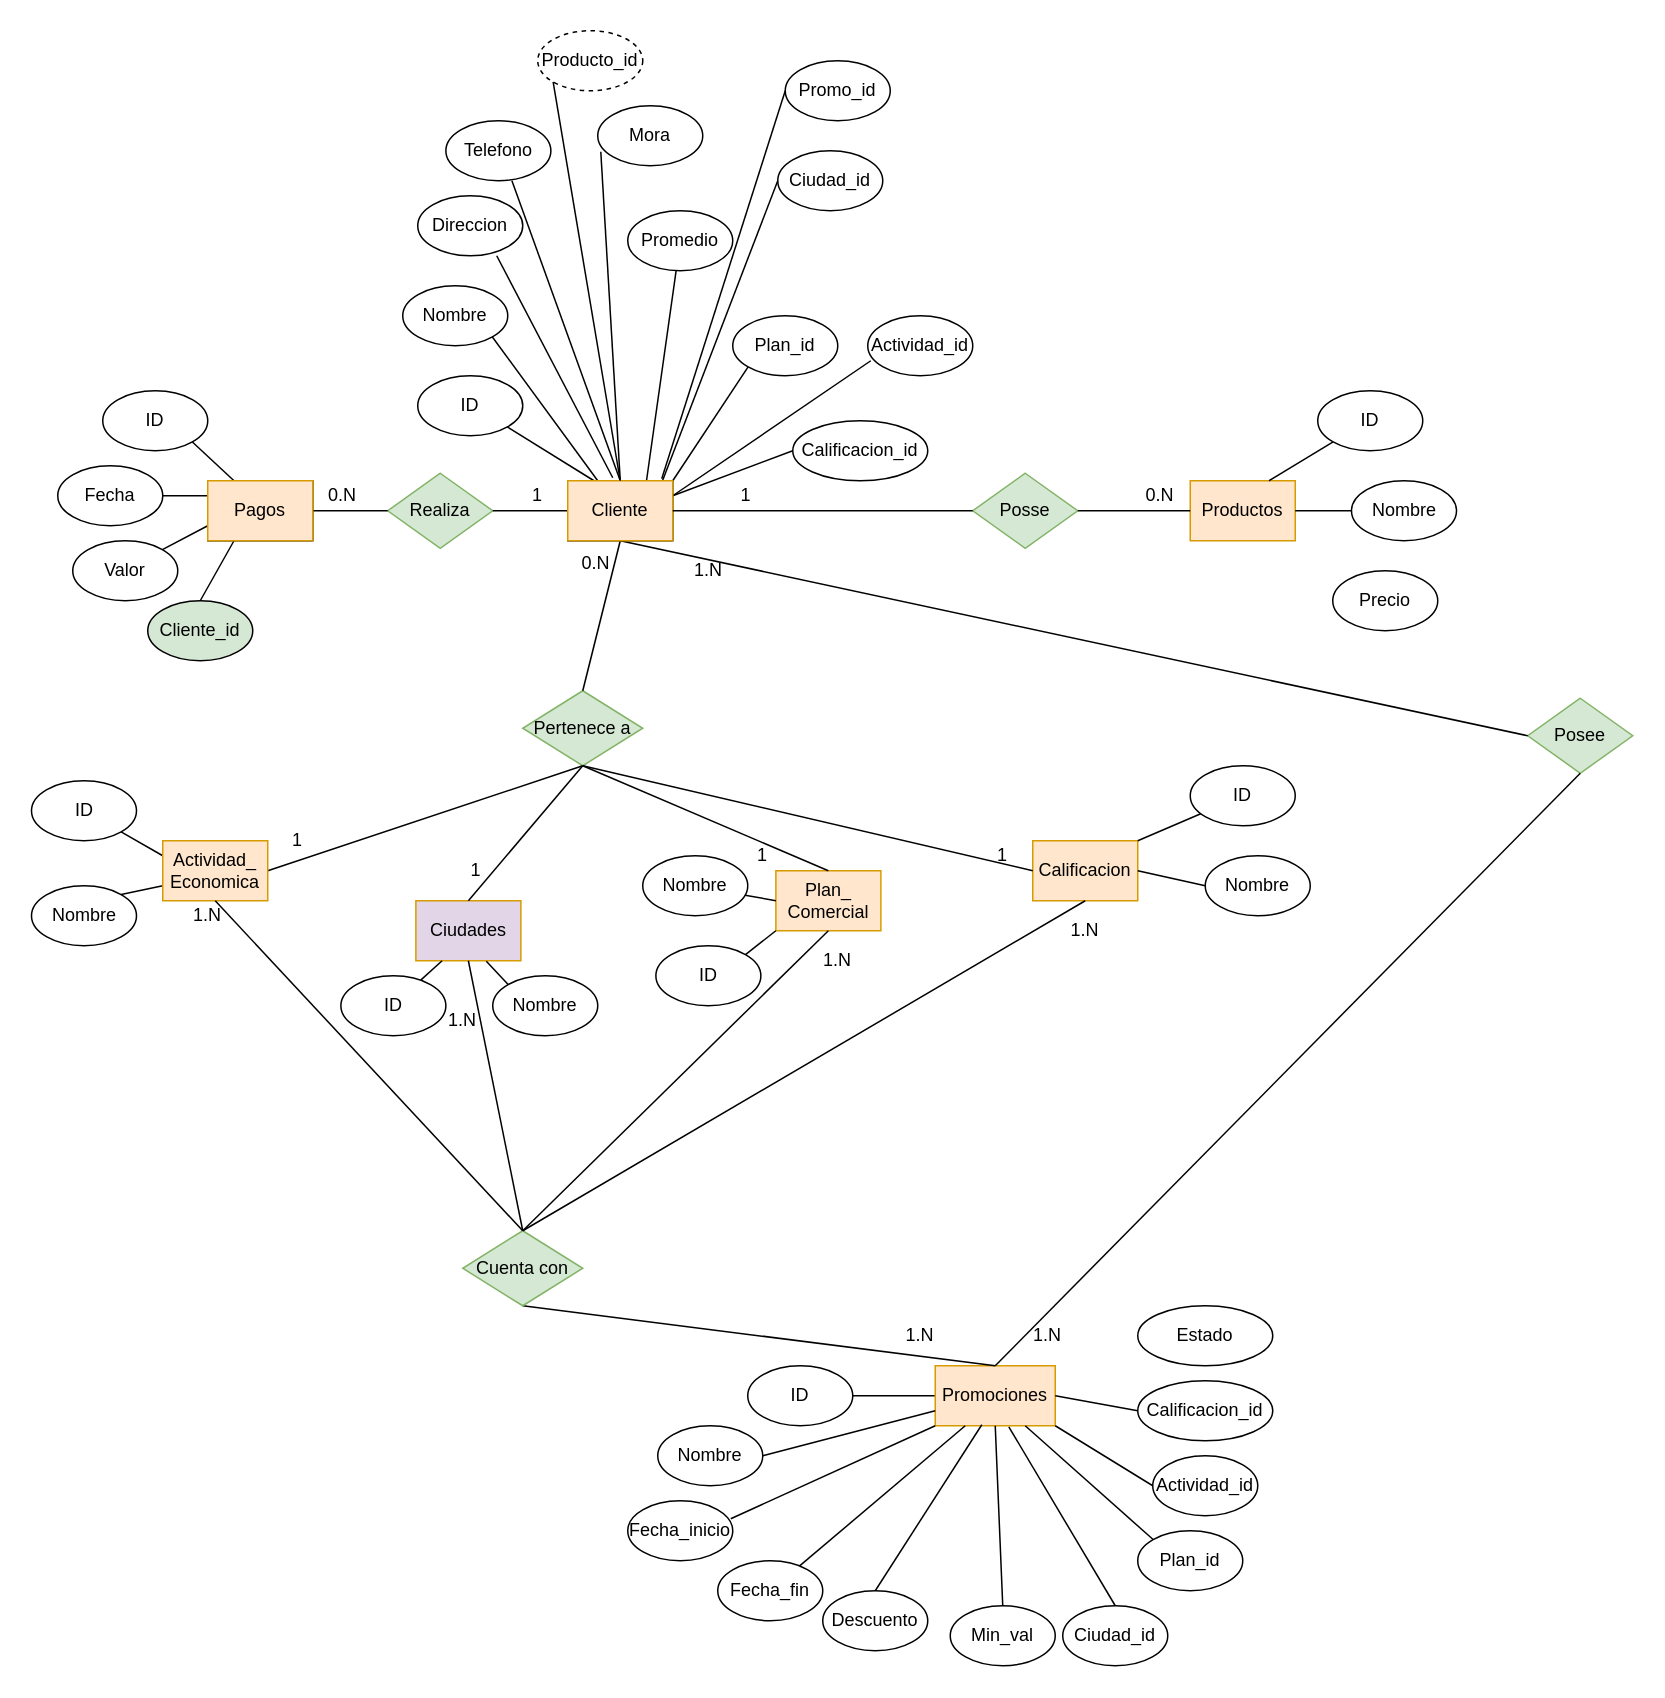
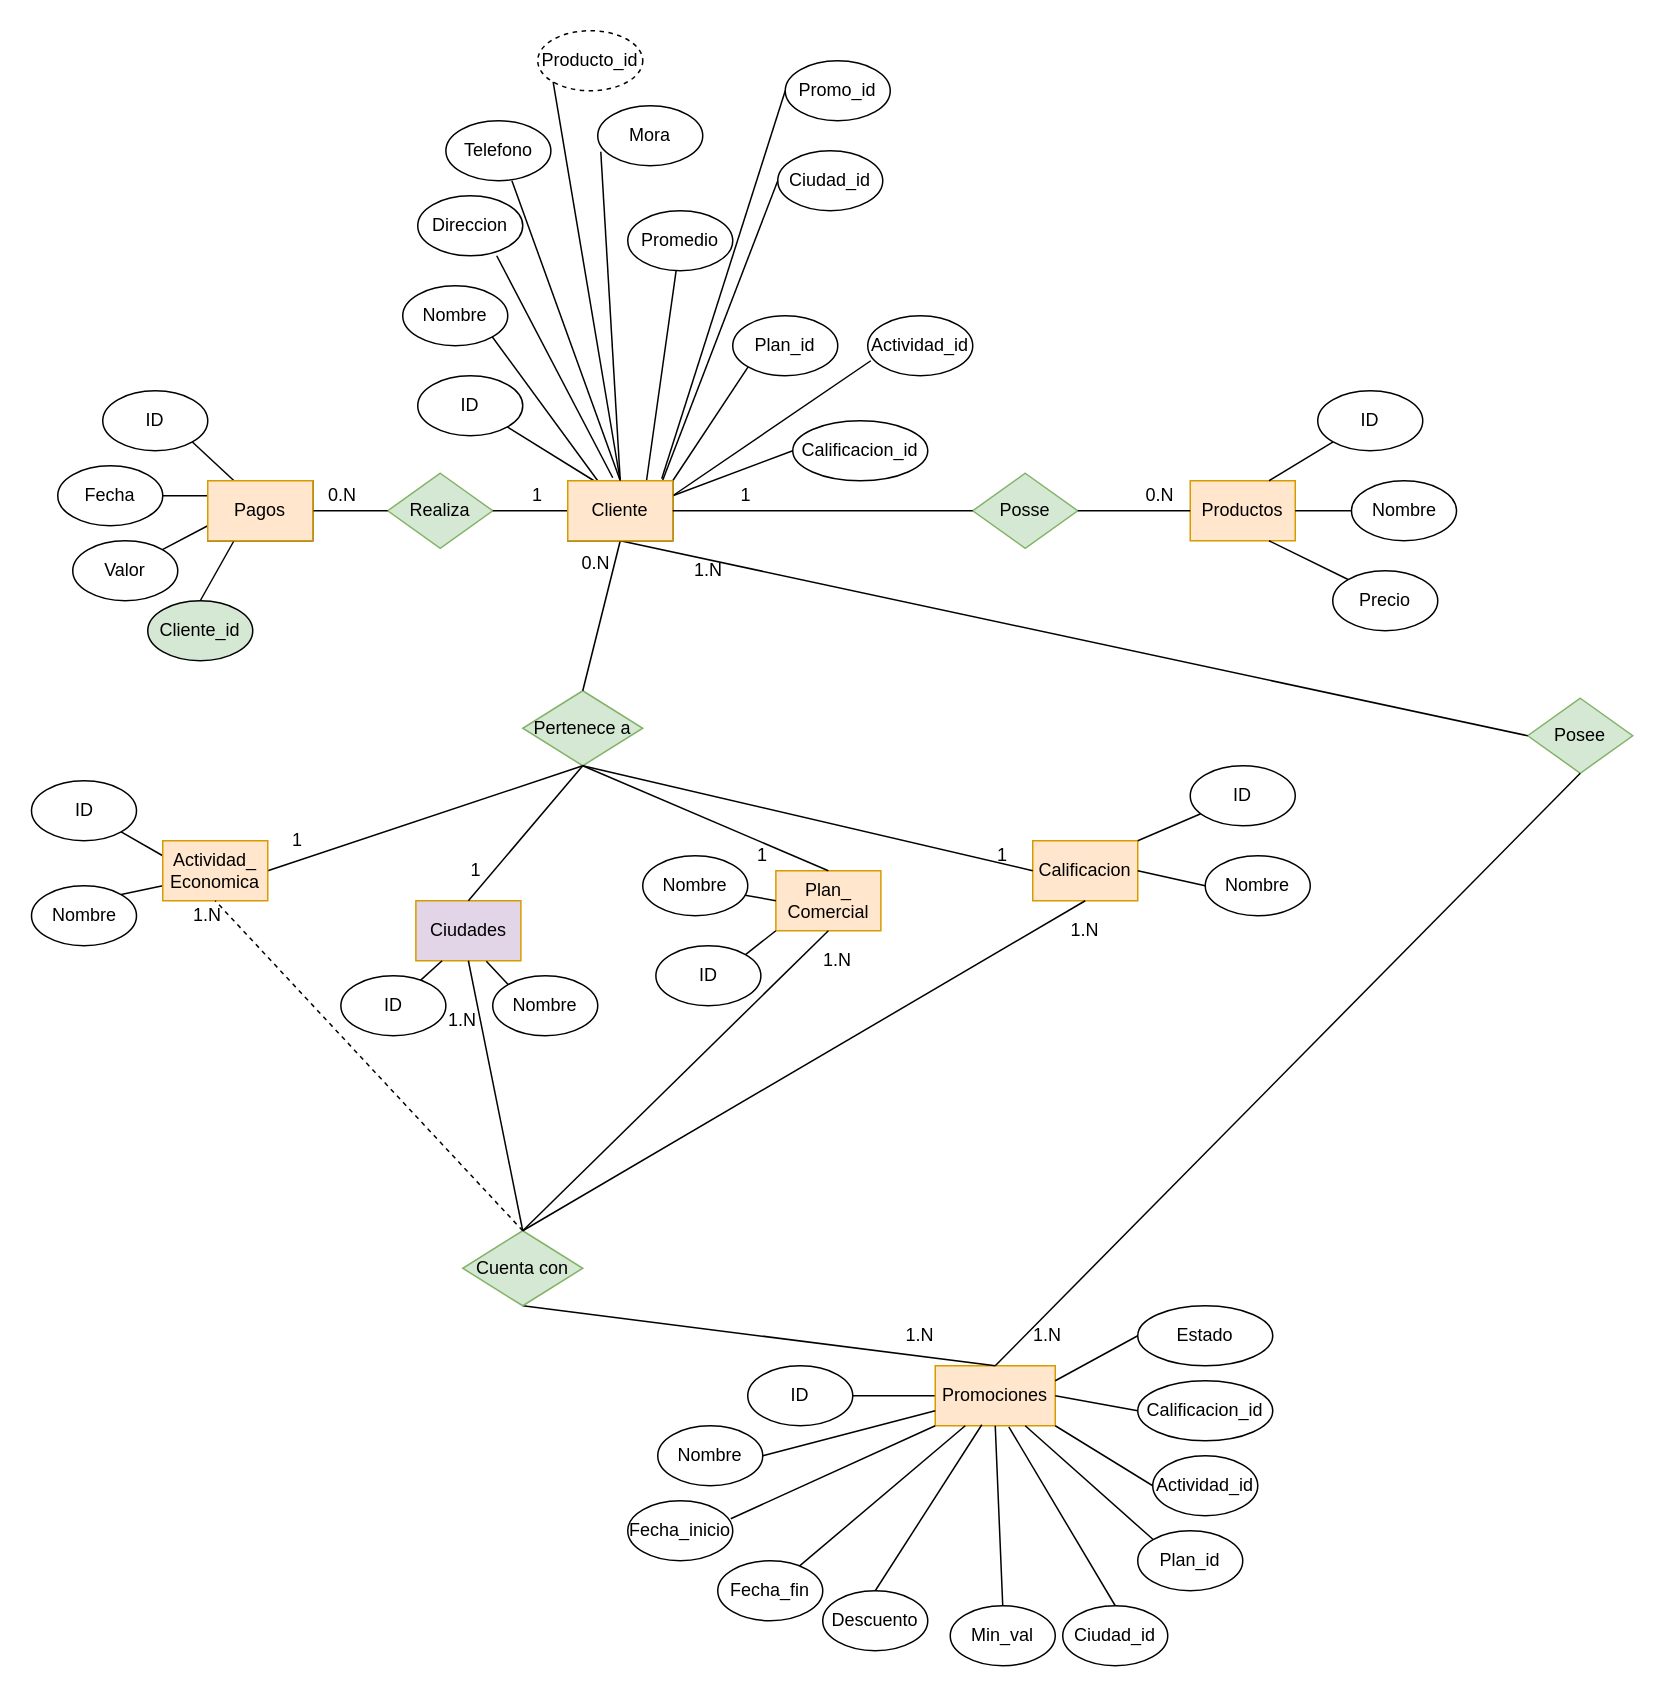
none -> (1309, 560)
(367, 1063) -> (367, 1063)
none -> (1096, 1358)
